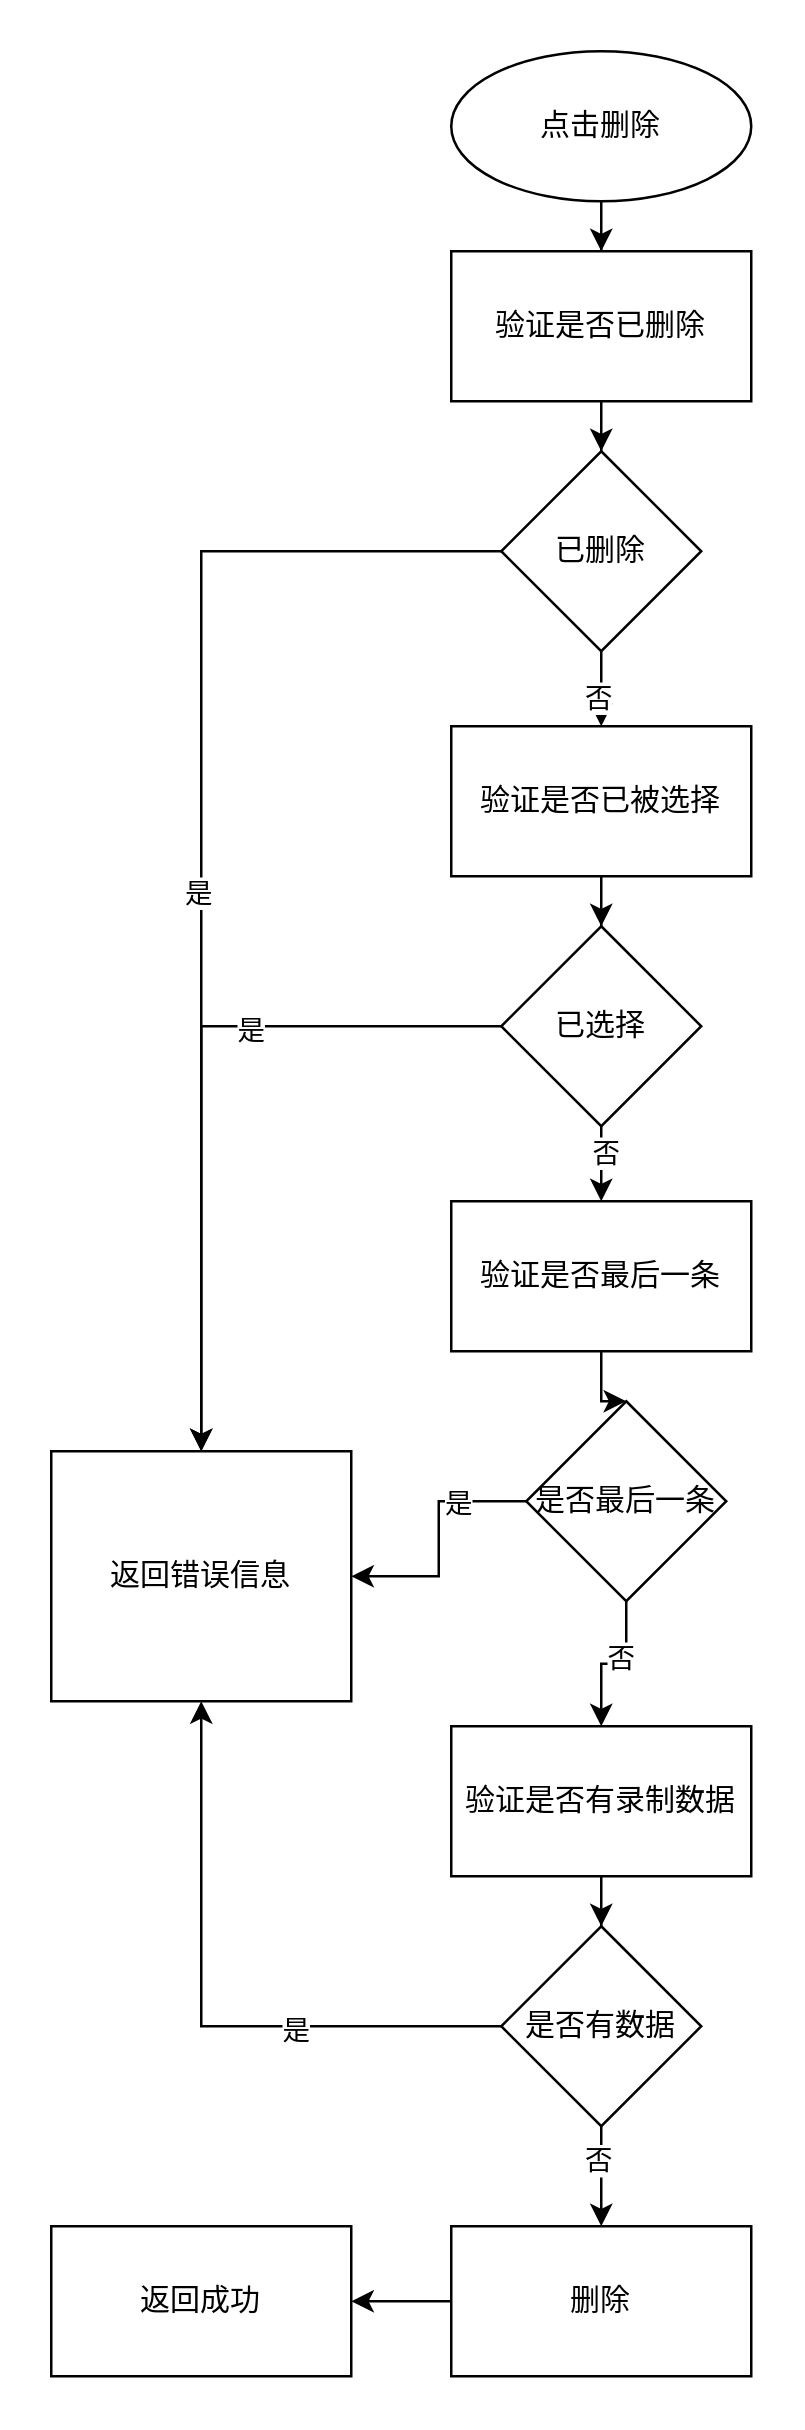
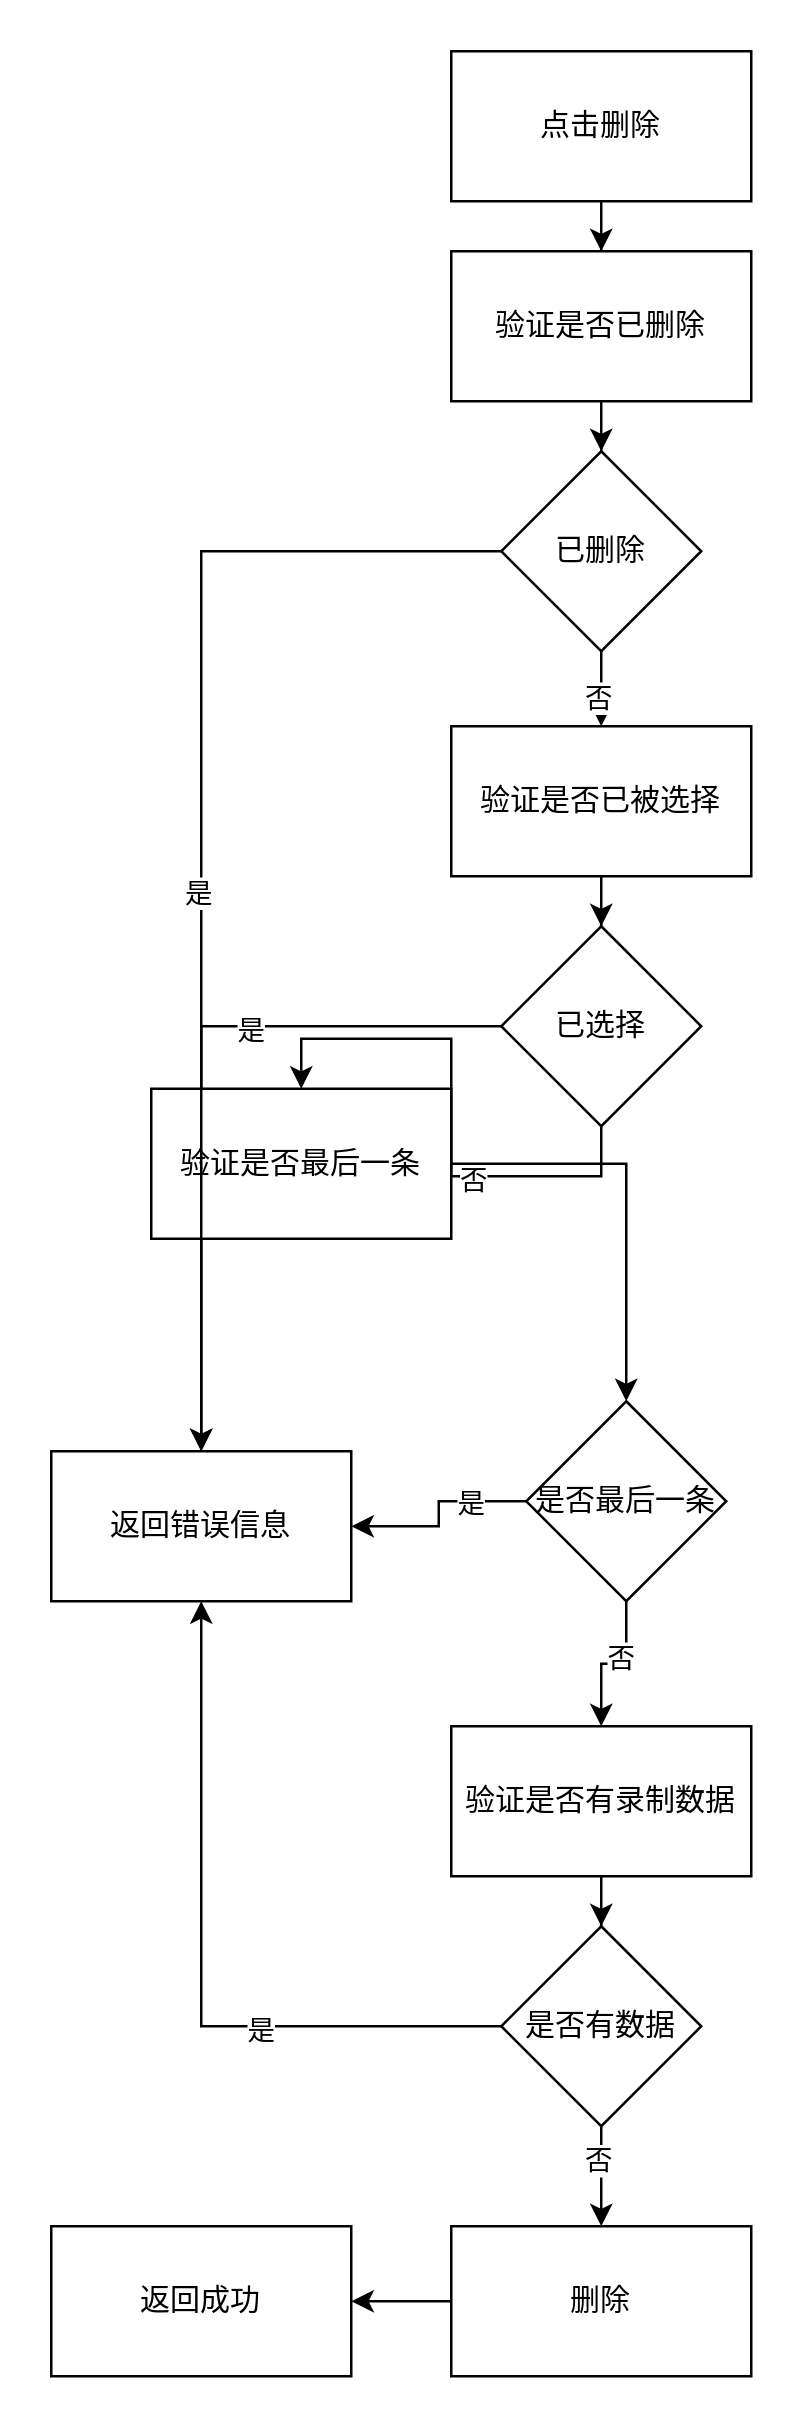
(601, 126) -> (601, 126)
(601, 1276) -> (301, 1164)
(201, 1576) -> (201, 1526)
